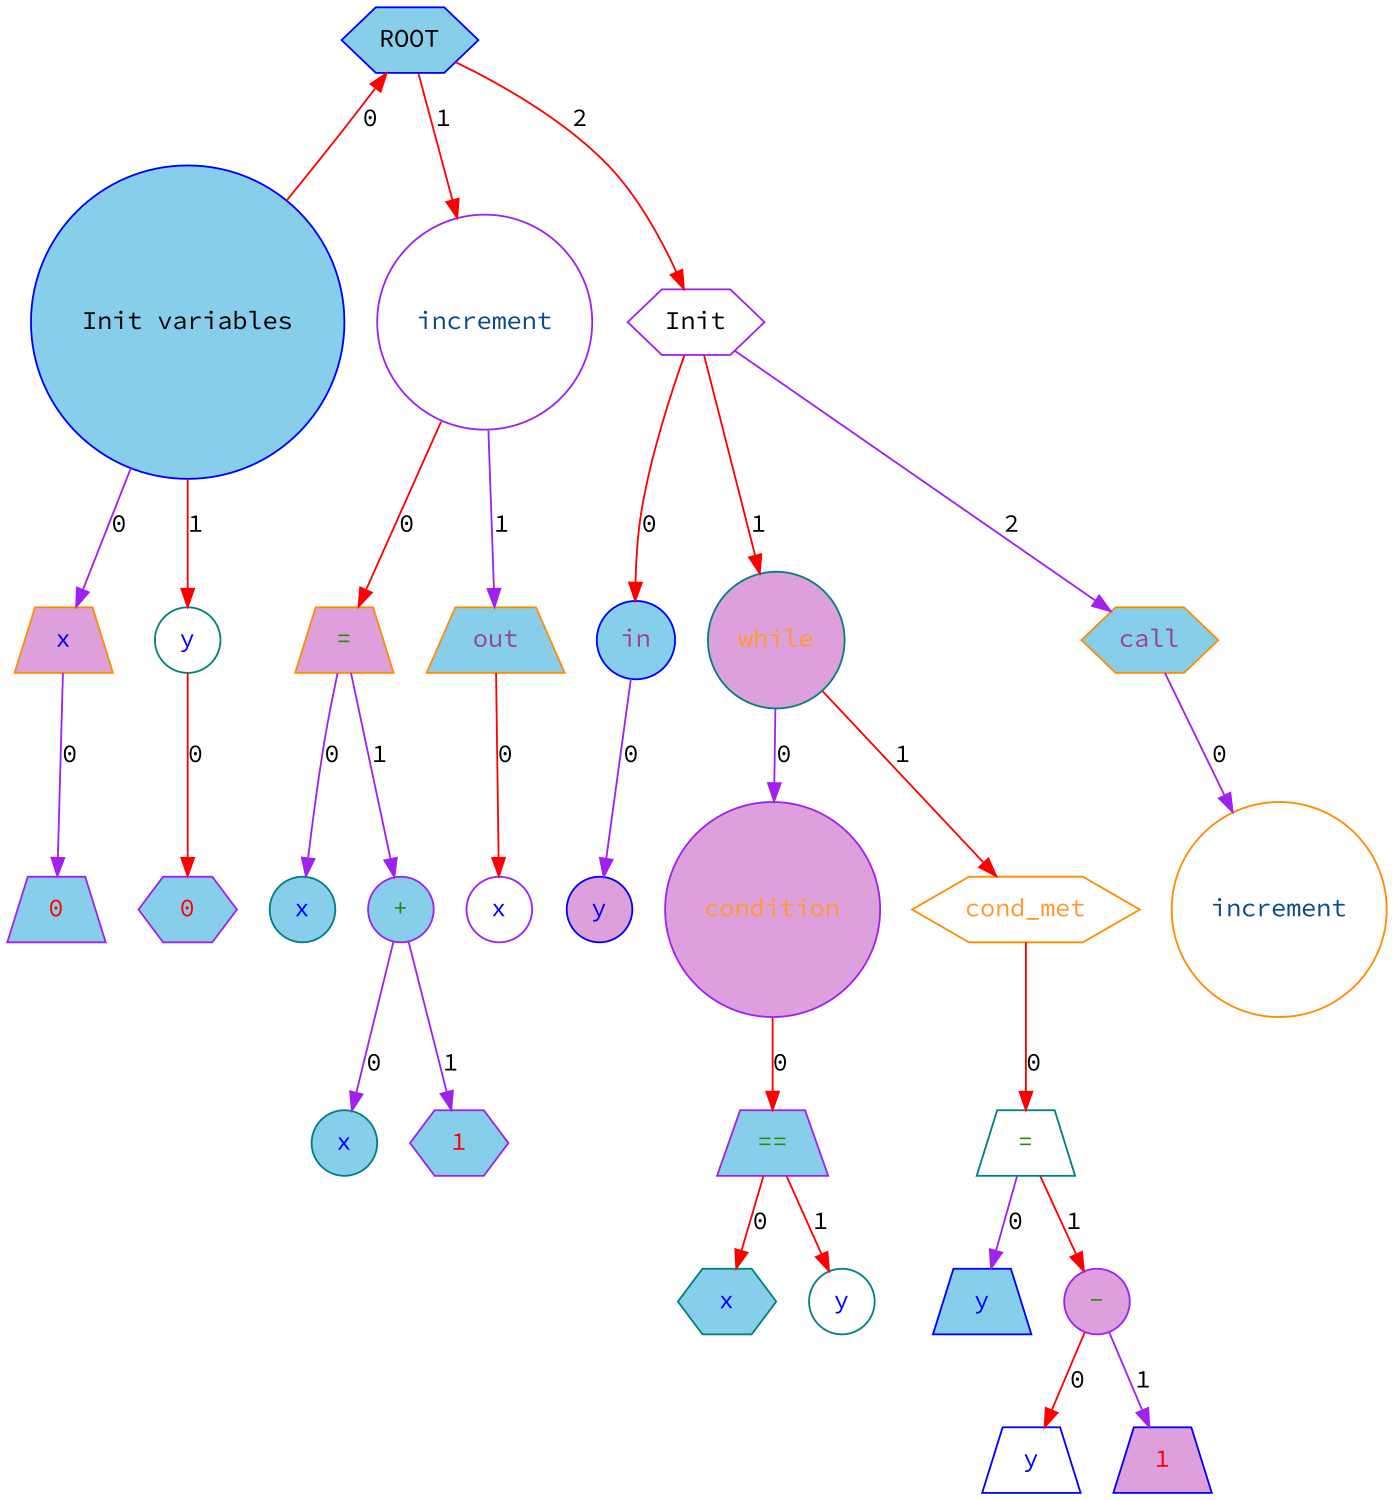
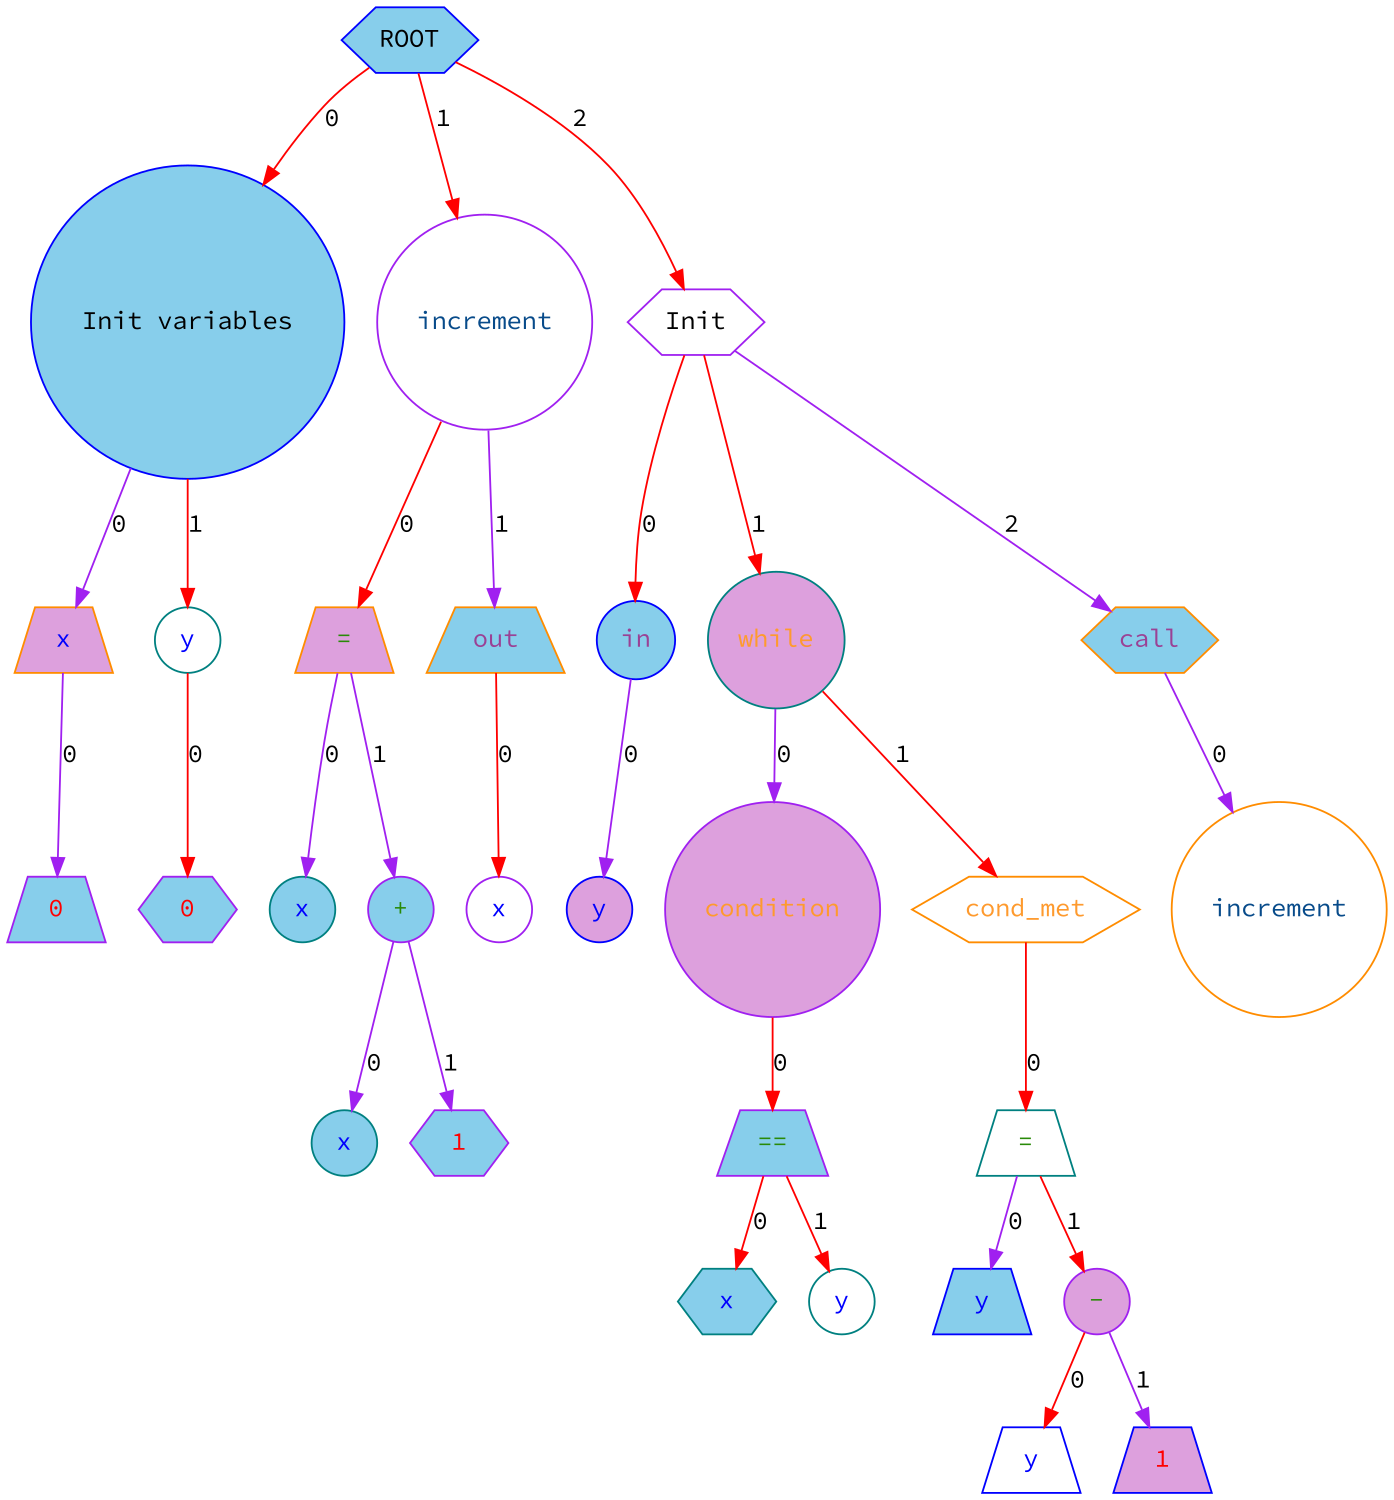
(331, 145) -> (317, 114)
